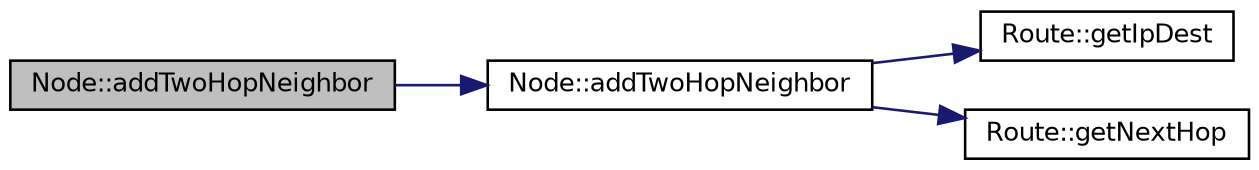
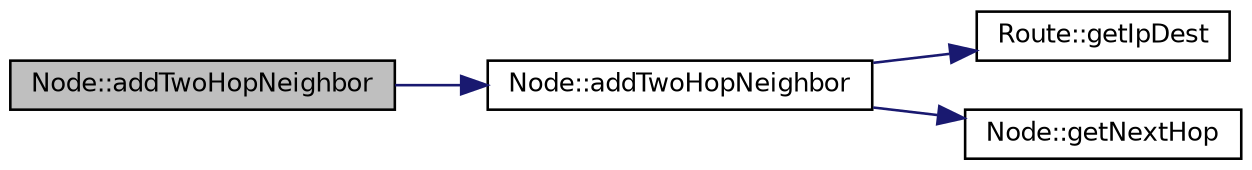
(1107, 134) -> (1103, 134)
